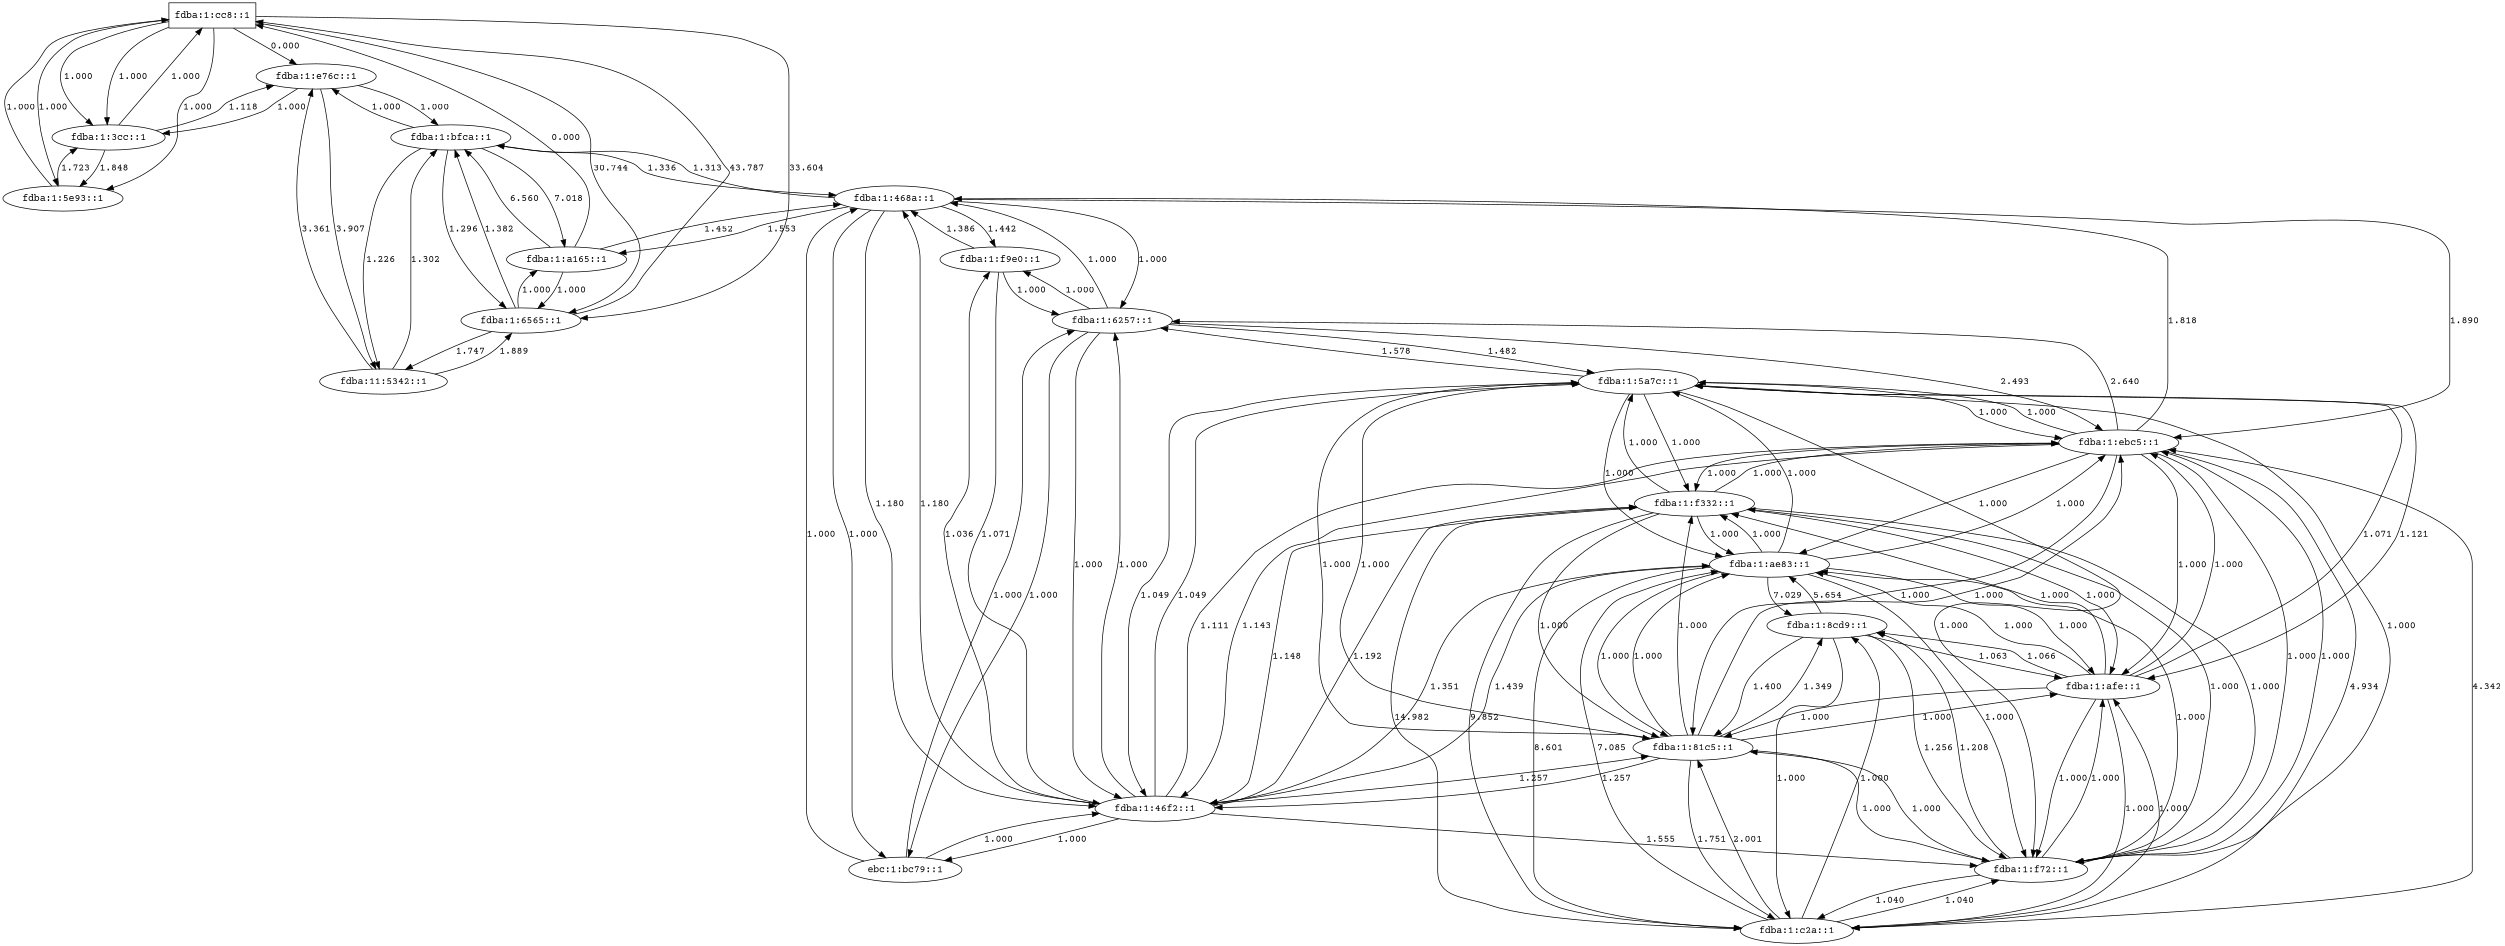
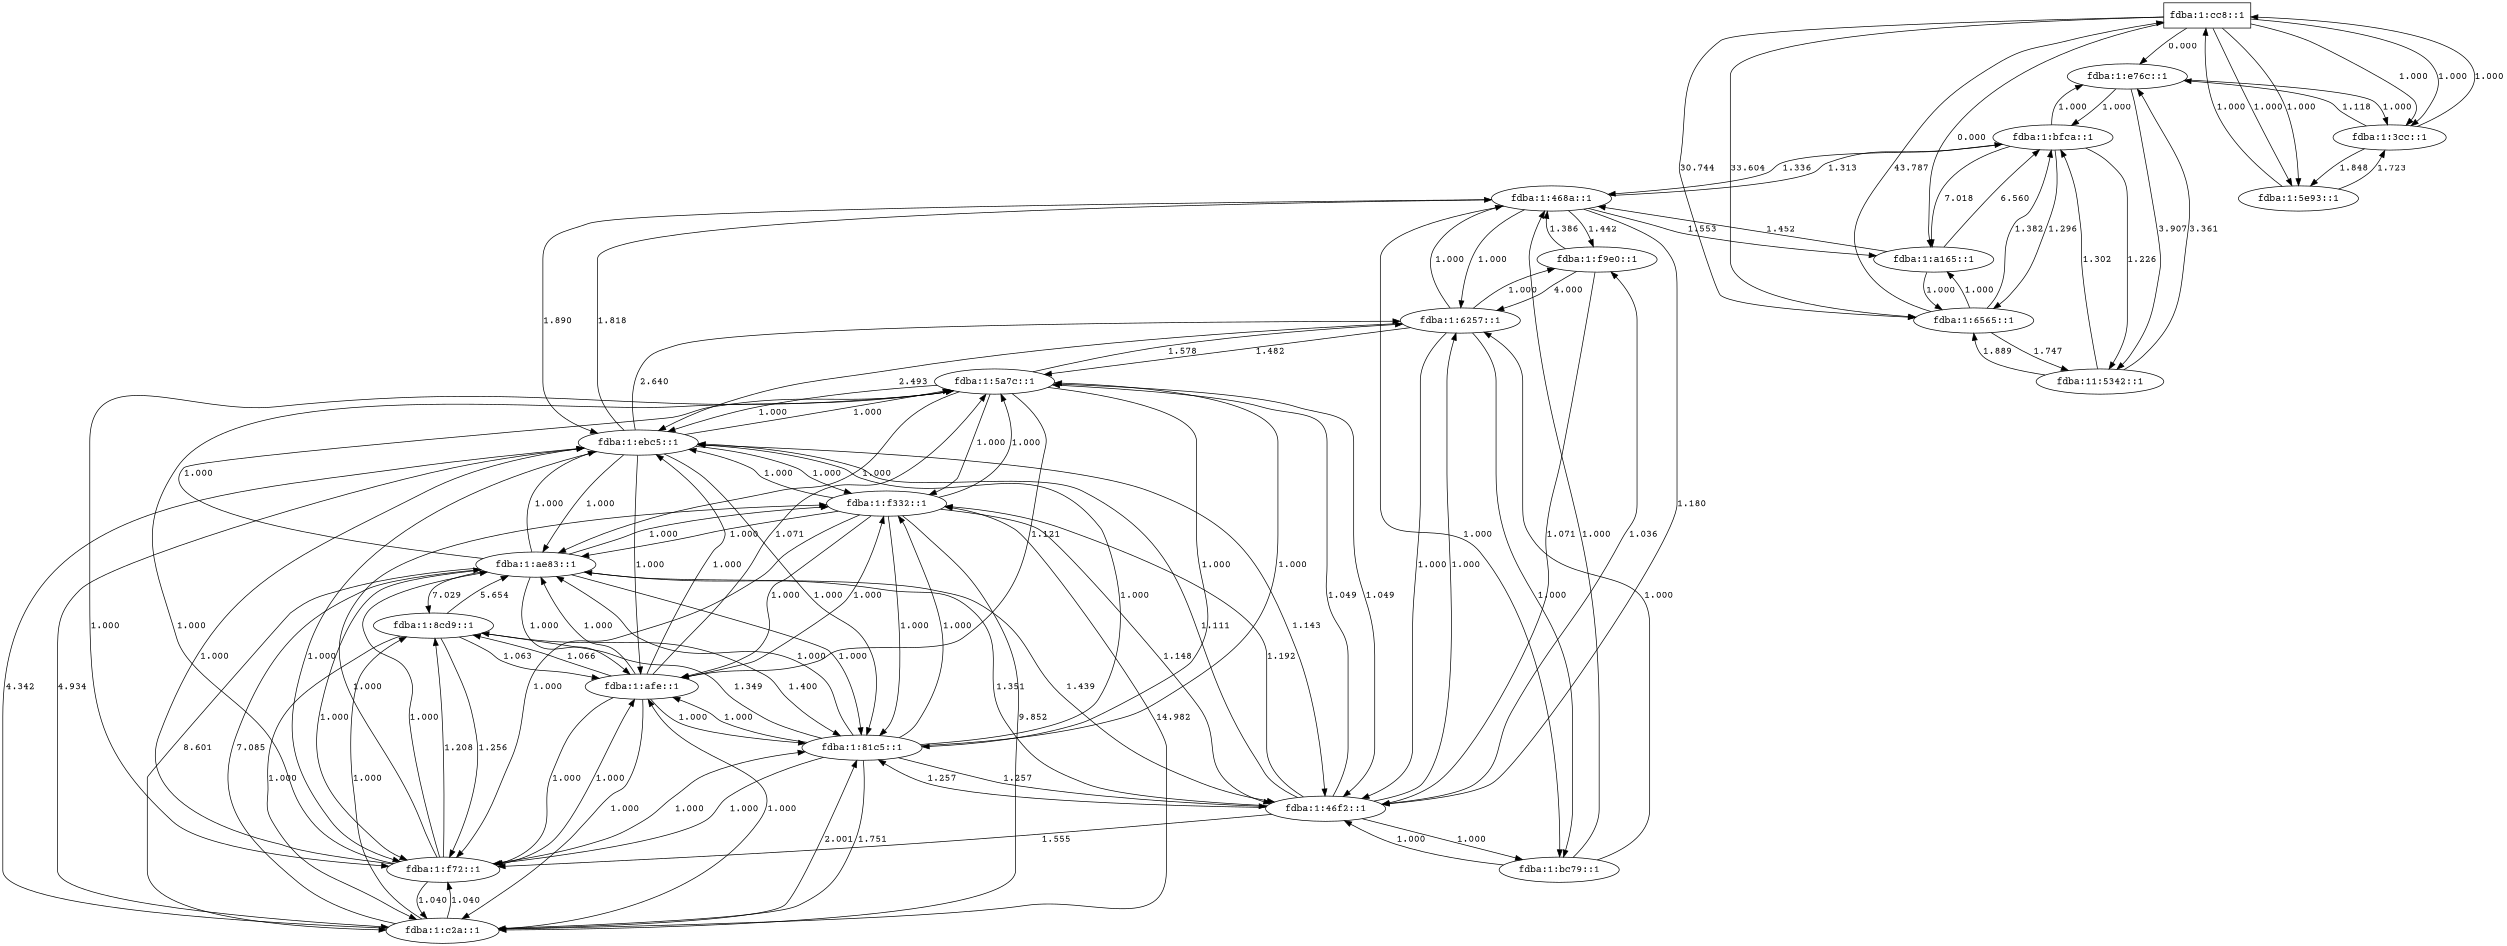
(466, 96) -> (1999, 88)
(1032, 290) -> (1568, 290)
(920, 564) -> none
(905, 870) -> (1559, 870)
